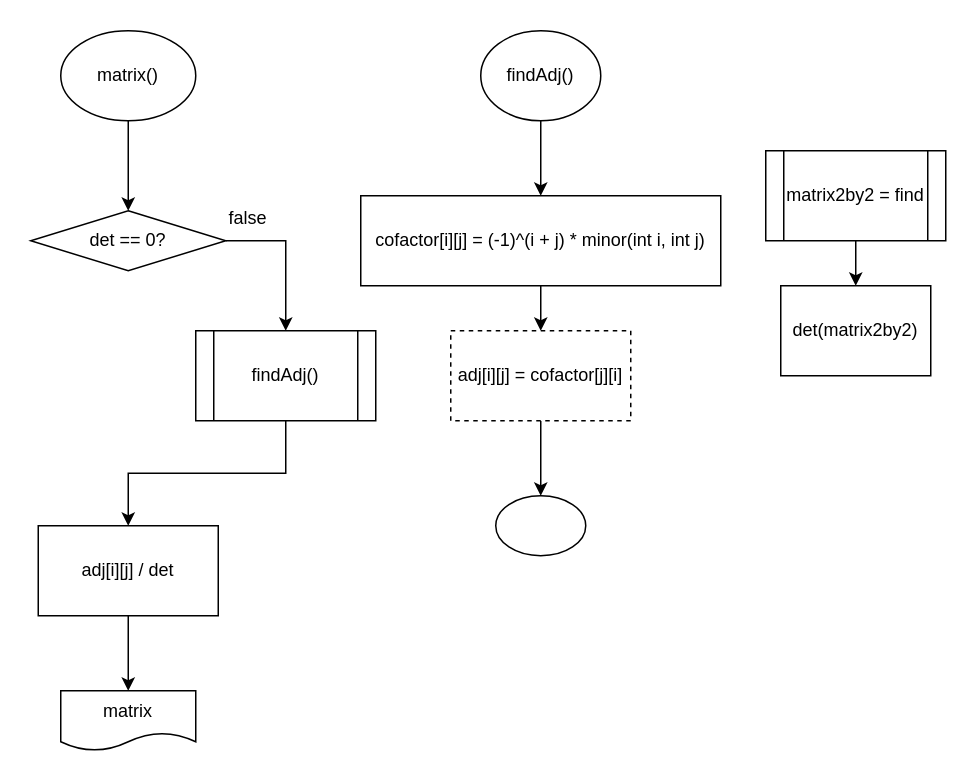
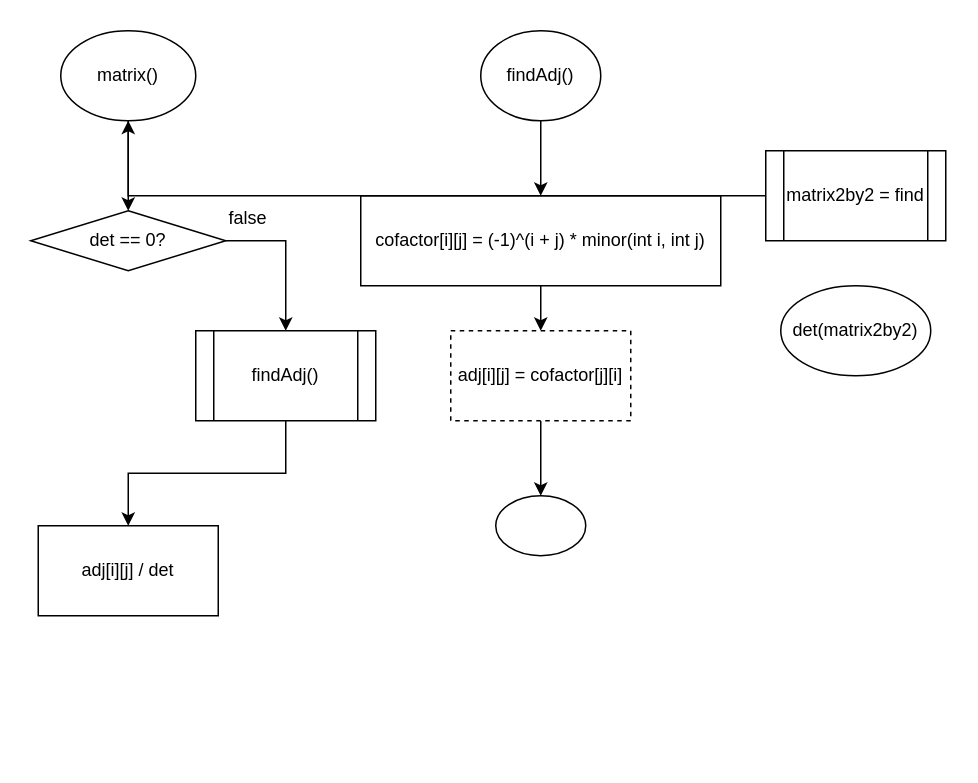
(856, 269) -> (246, 196)
(856, 331) -> (856, 331)
(128, 648) -> none
(128, 721) -> none
